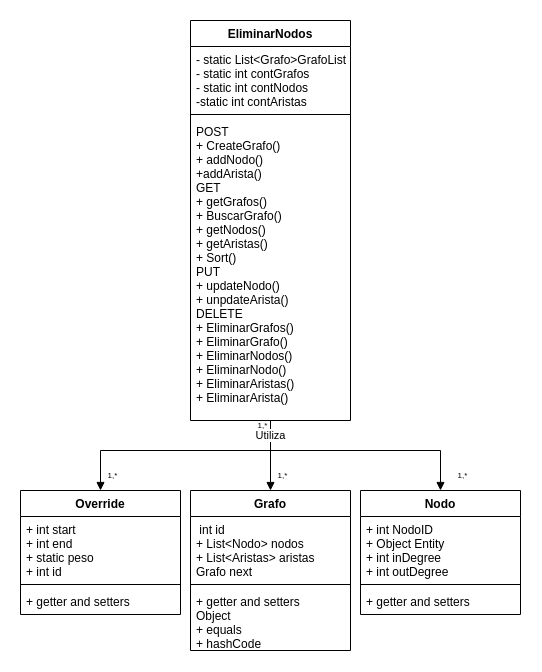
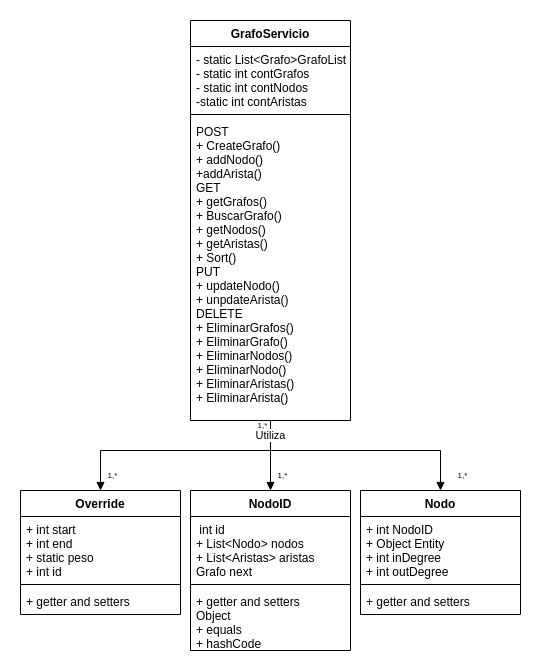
(270, 34) -> (270, 34)
(270, 504) -> (270, 504)
